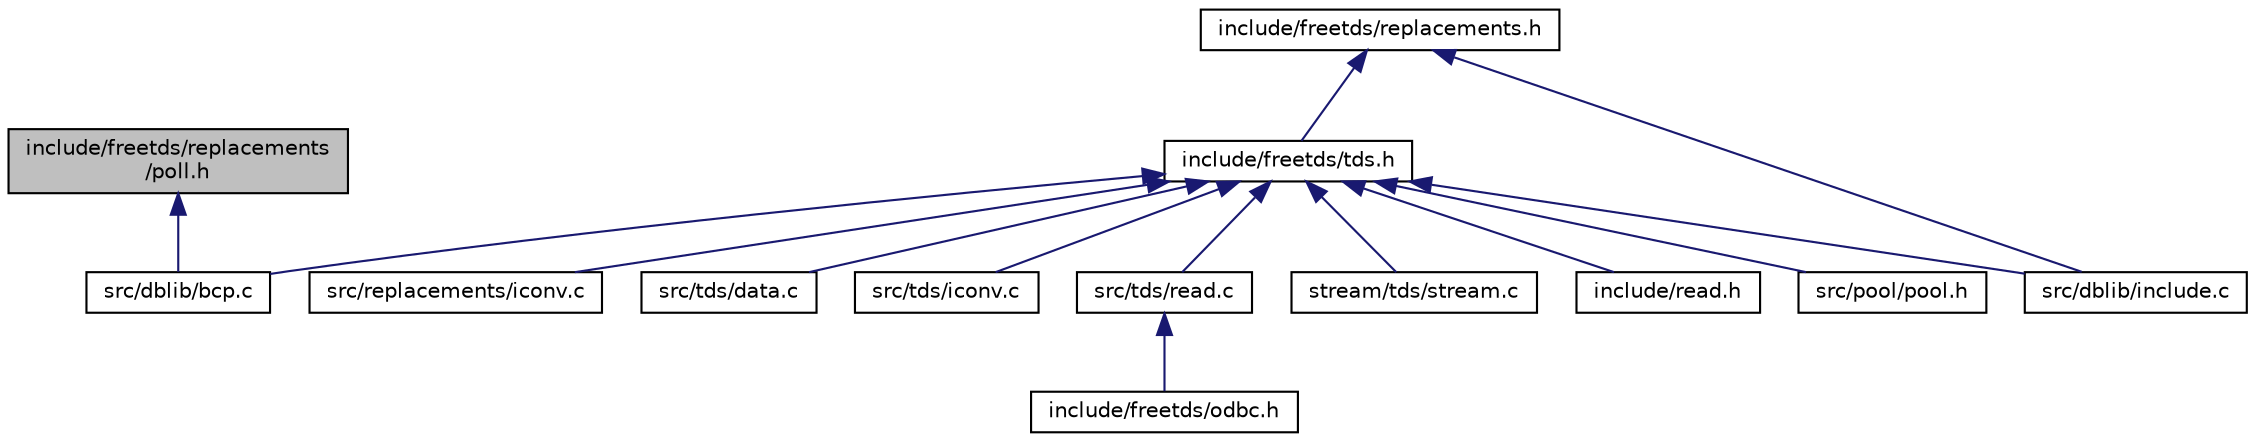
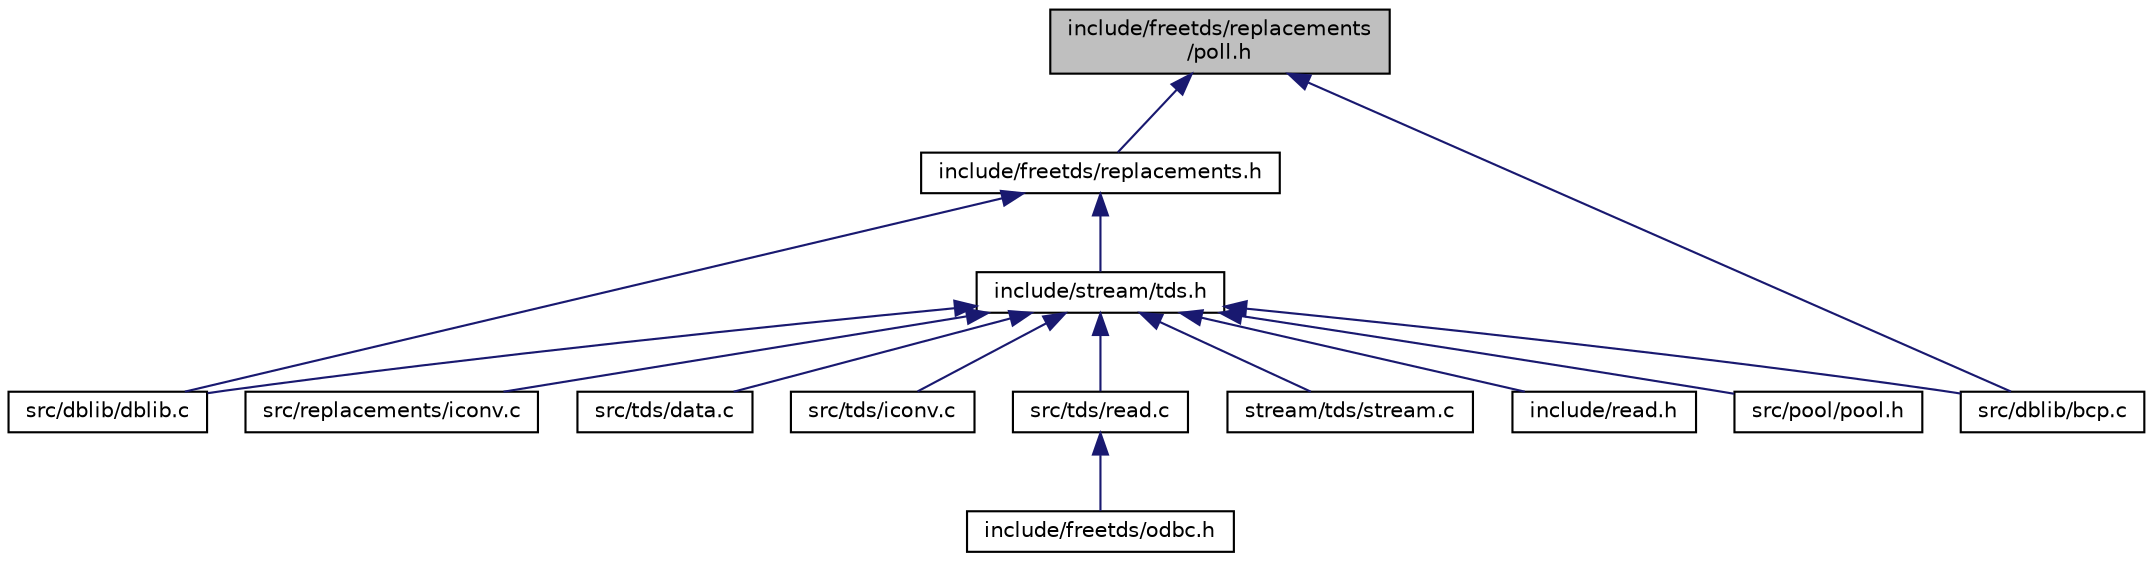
none -> (1147, 121)
(1288, 161) -> (1100, 292)
(2136, 292) -> (108, 412)
